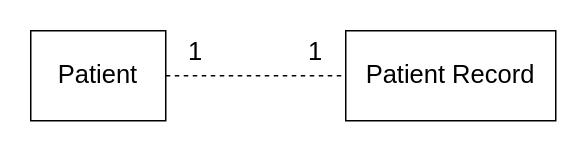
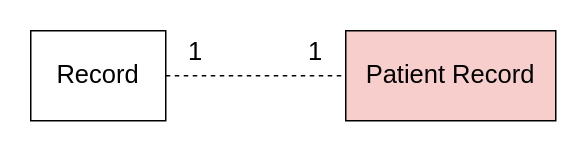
(98, 76) -> (98, 76)
(451, 76) -> (451, 76)
